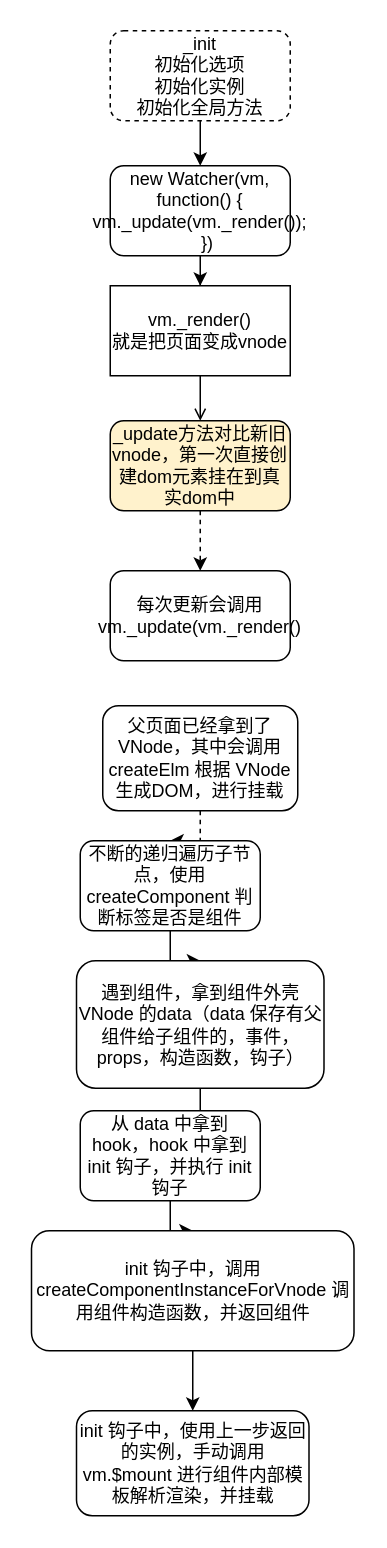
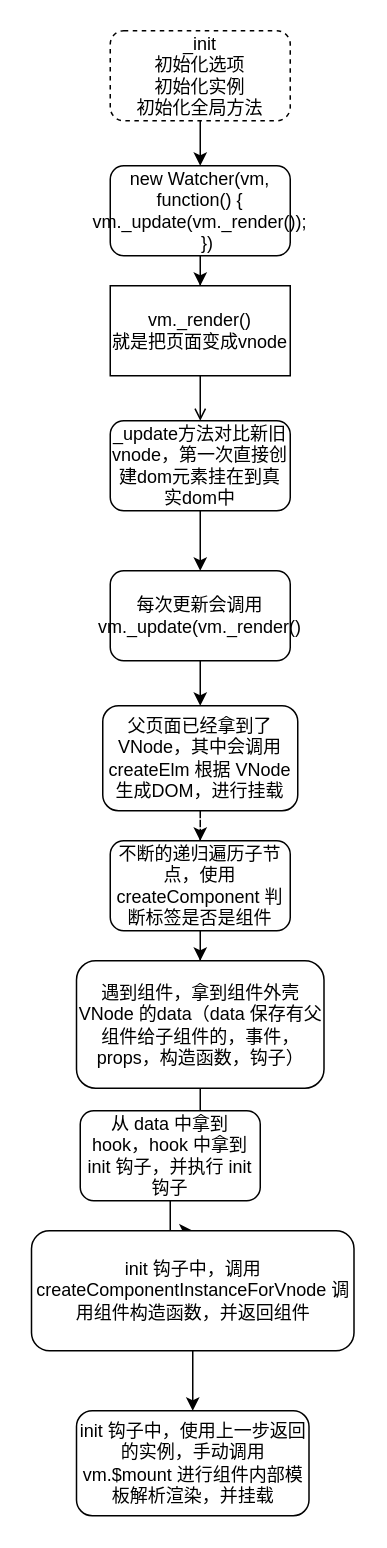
(200, 466) -> (200, 466)
(200, 535) -> (200, 535)
none -> (200, 689)
(170, 886) -> (200, 886)
